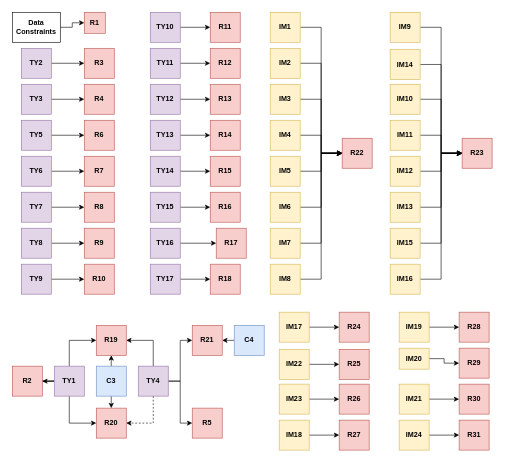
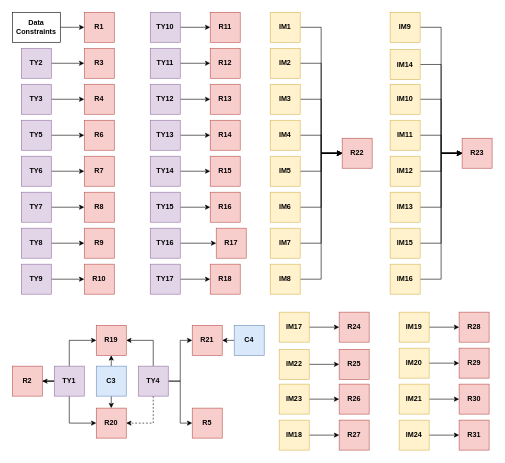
(95, 23) -> (99, 27)
(414, 359) -> (414, 363)
